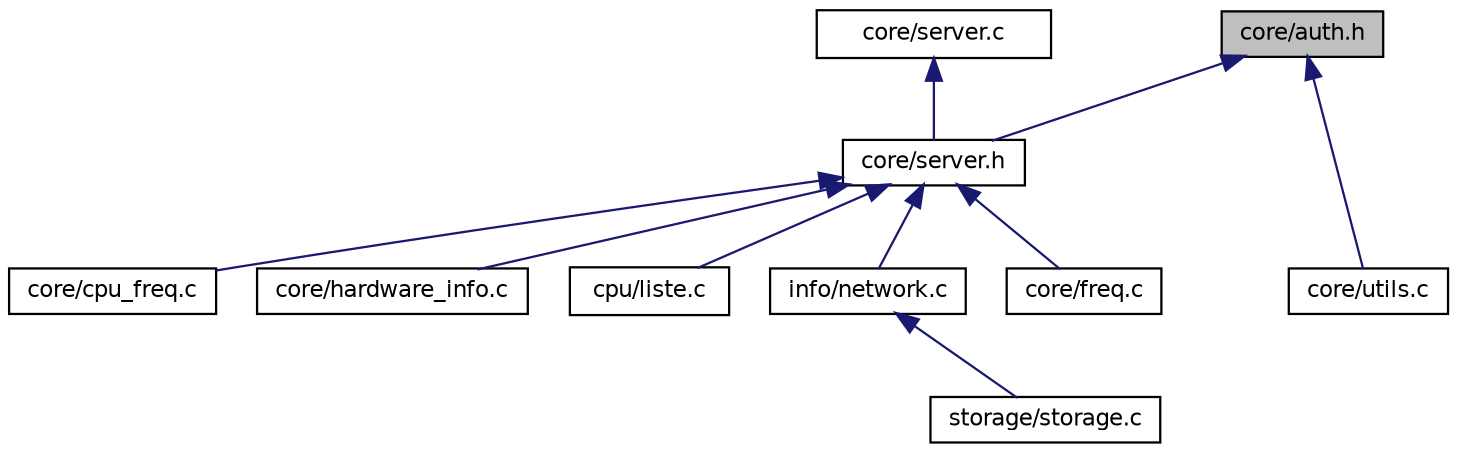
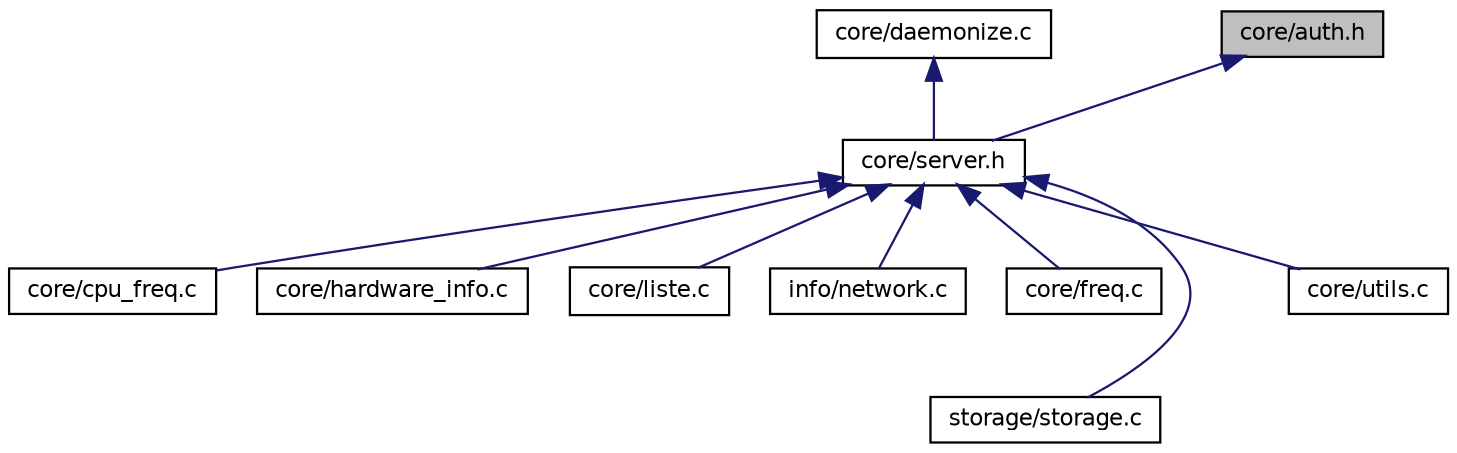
(934, 34) -> (934, 34)
(1338, 174) -> (1176, 234)
(650, 291) -> (650, 291)
(966, 362) -> (1185, 276)
